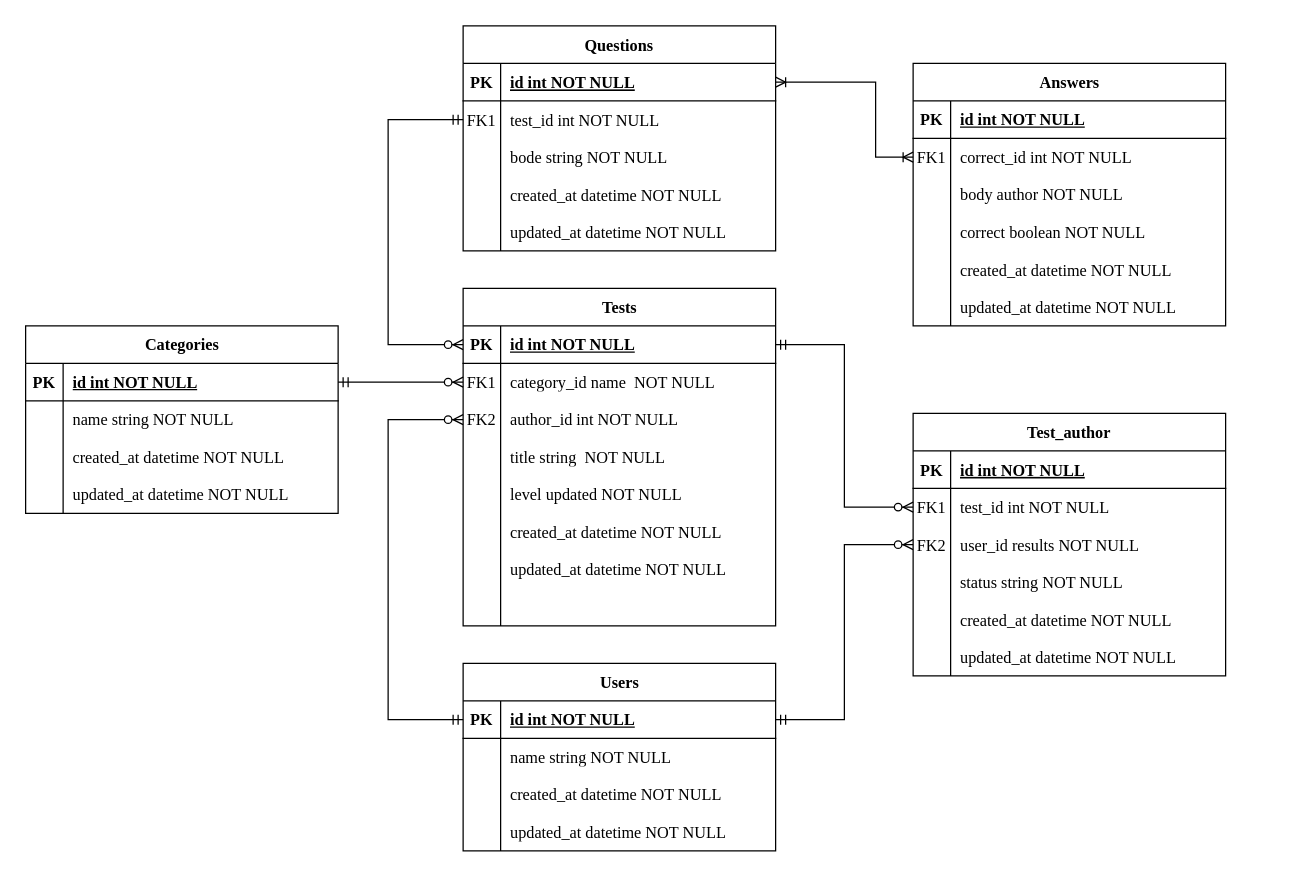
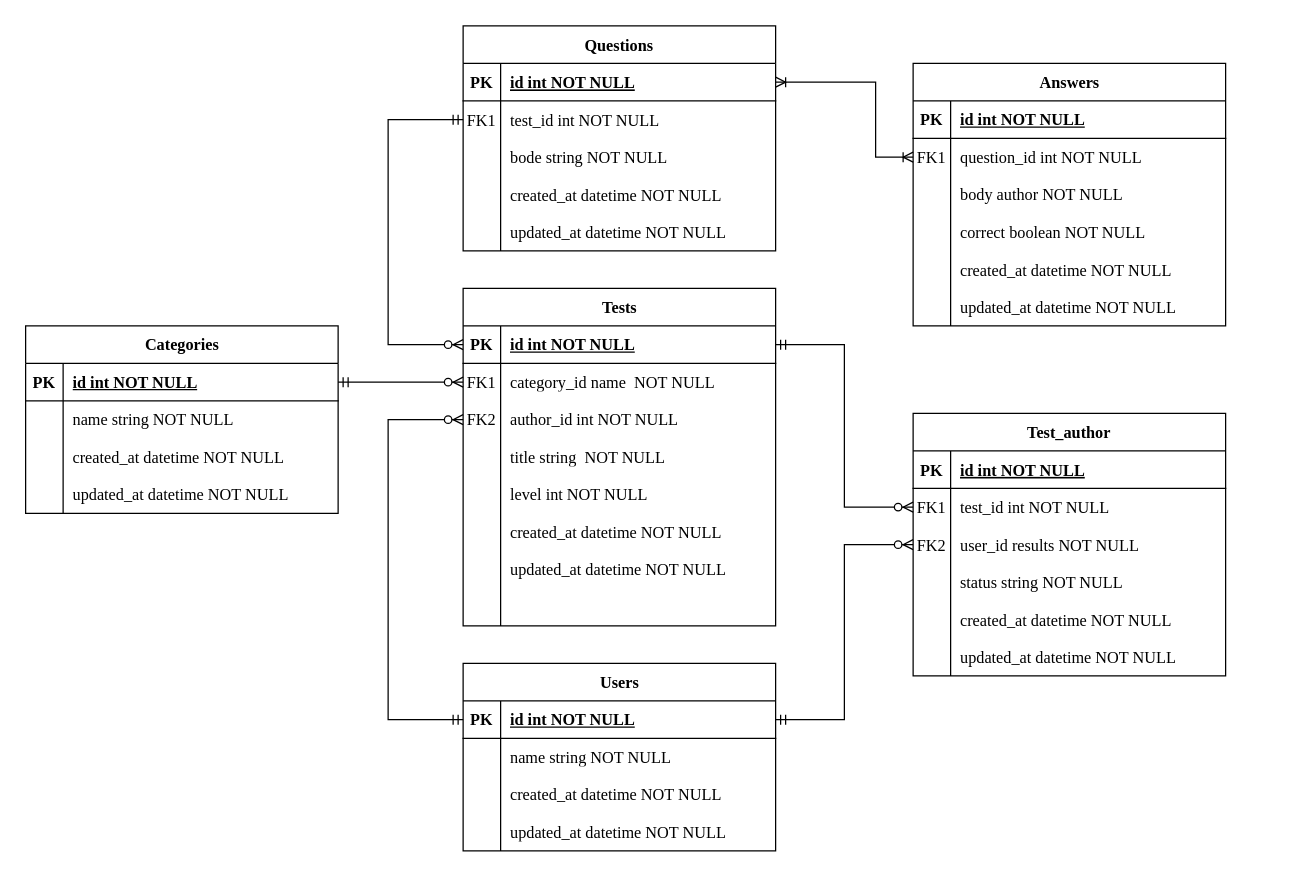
(1055, 157) -> (1057, 157)
(600, 494) -> (580, 494)
